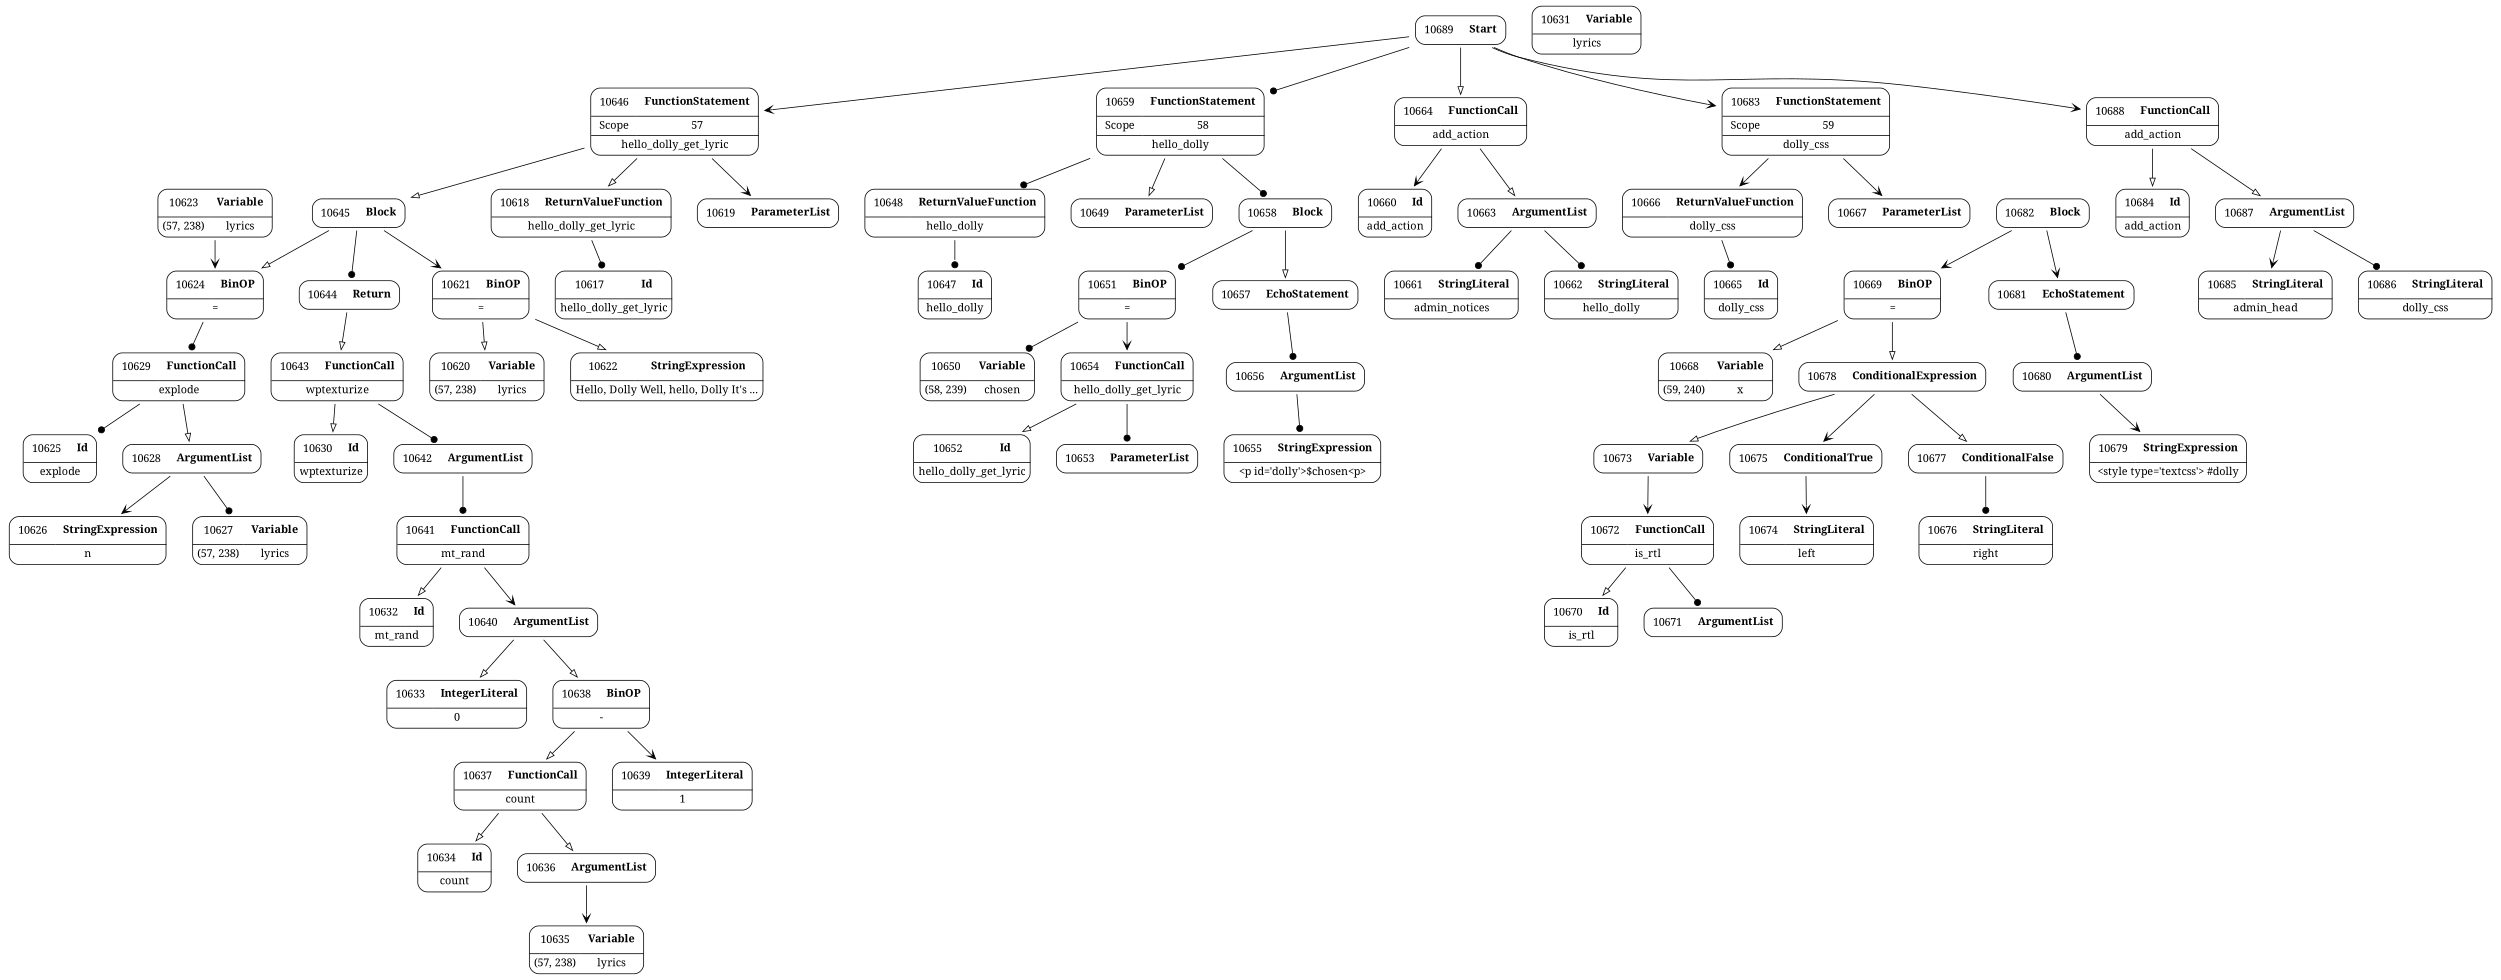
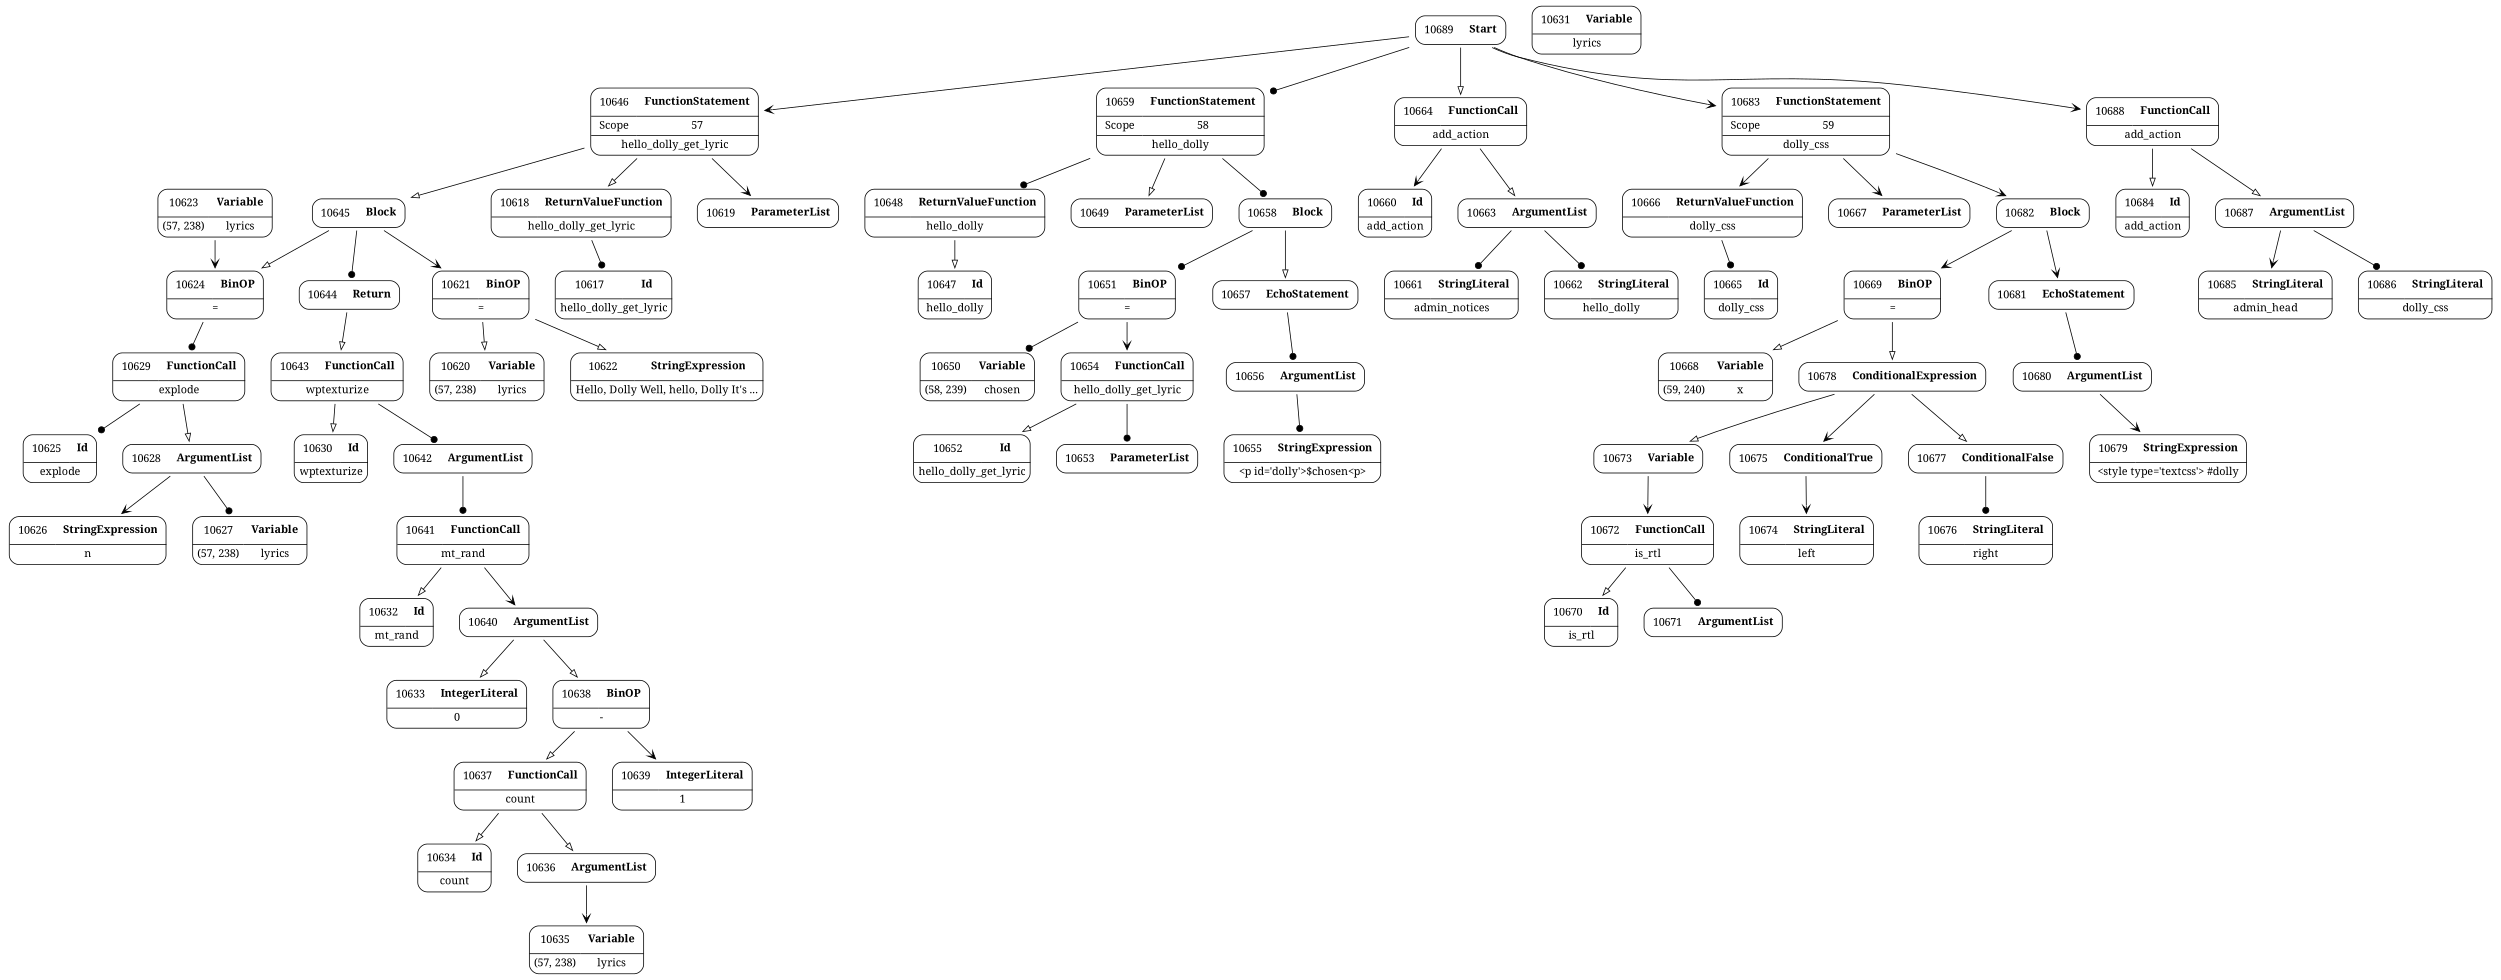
none -> (1948, 173)
(955, 250) -> (955, 250)
